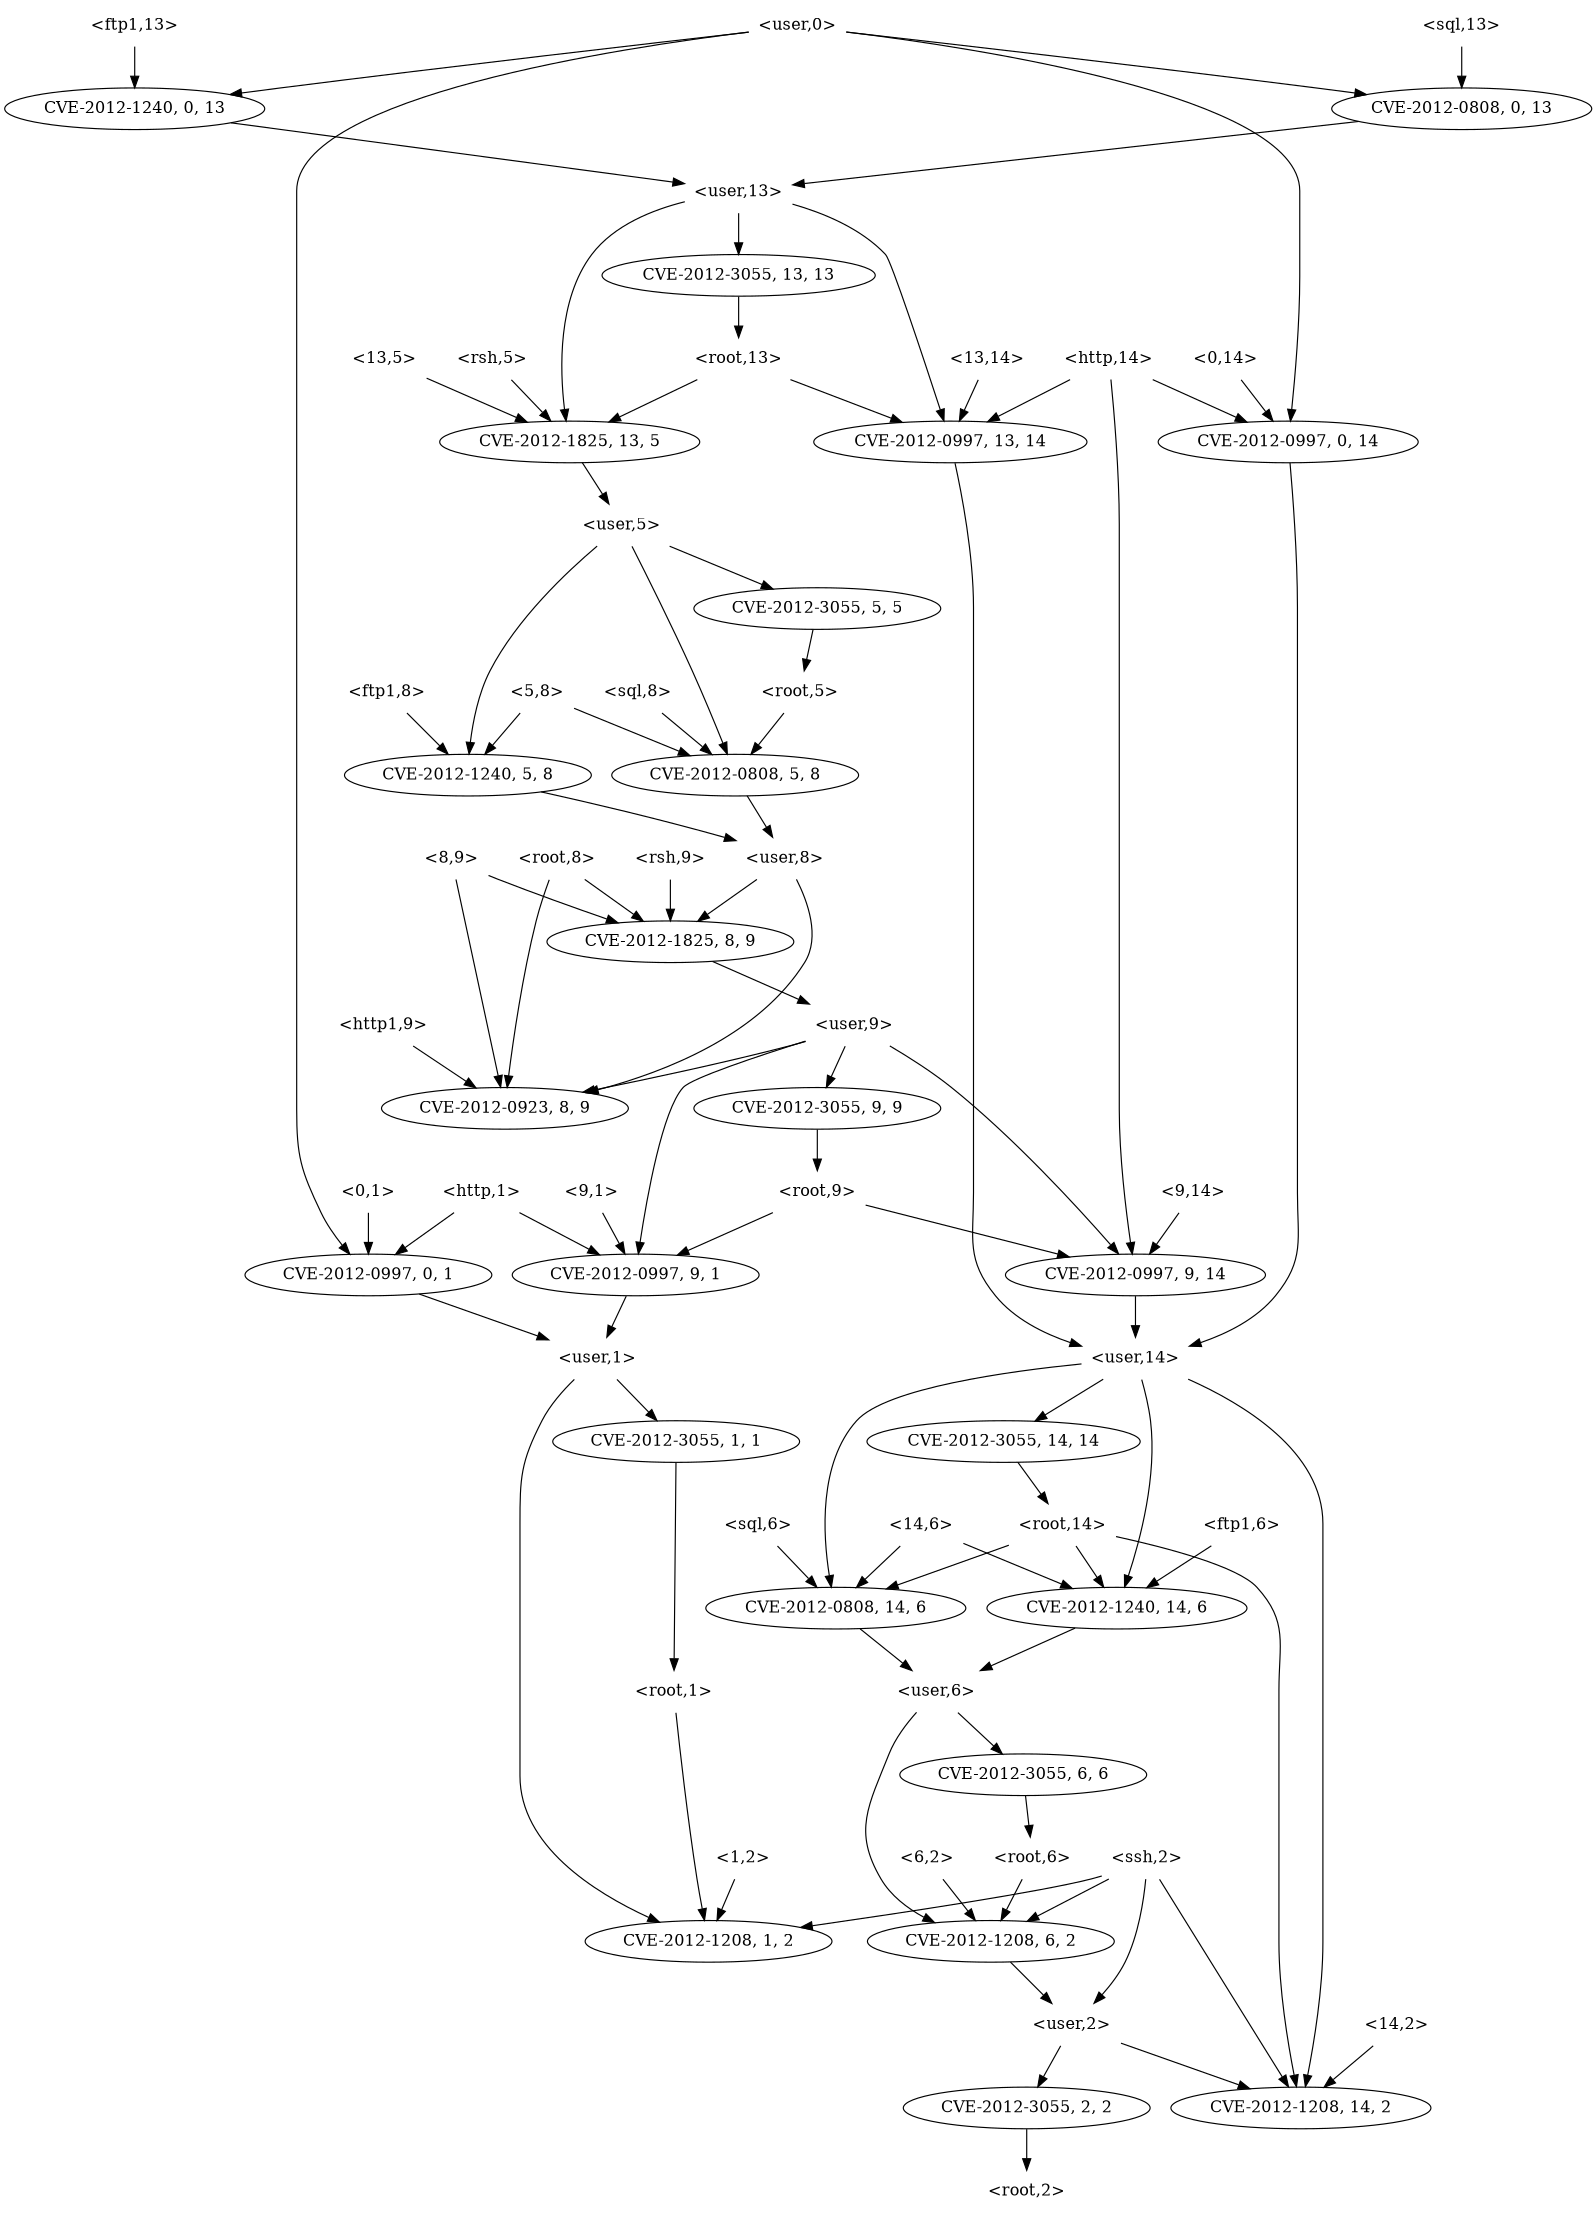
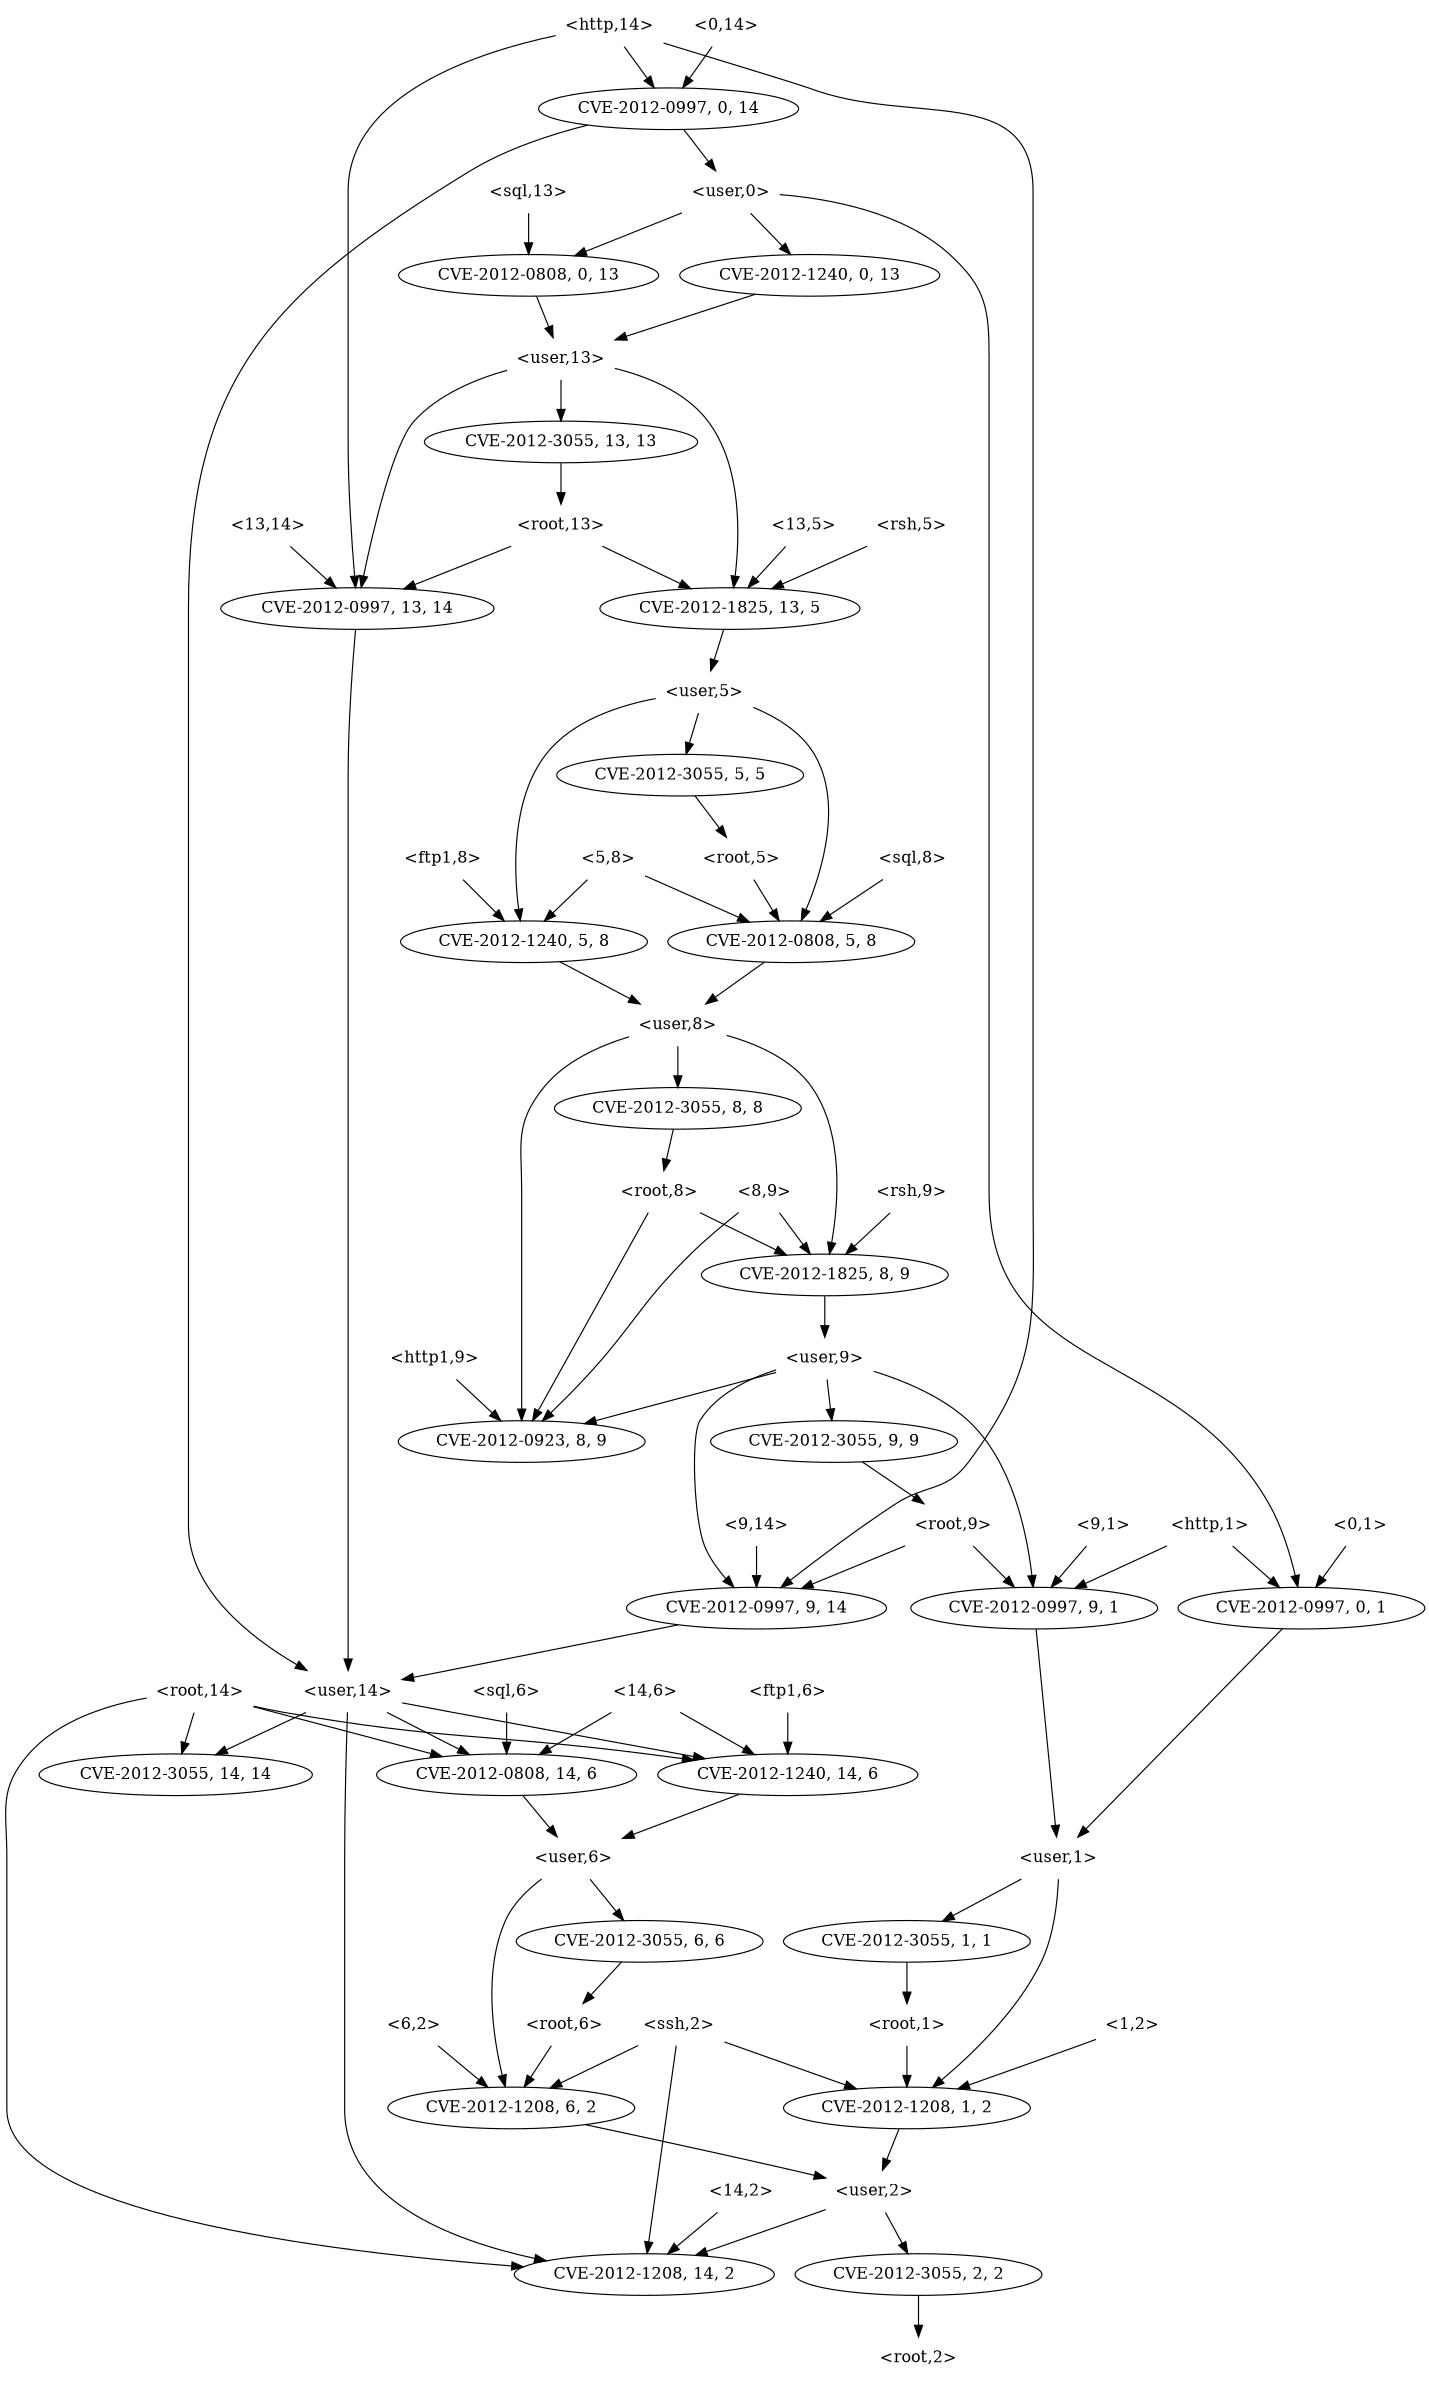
(135, 25) -> none
(1196, 106) -> (696, 145)
none -> (678, 1108)
(1030, 1478) -> (190, 1728)
(1134, 1941) -> (893, 2144)
